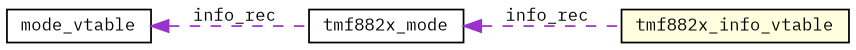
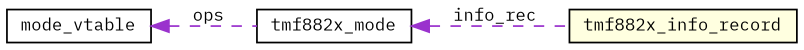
(230, 16) -> (204, 16)
(735, 26) -> (683, 26)
